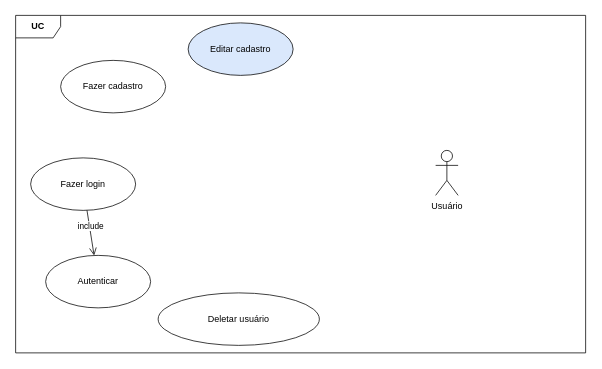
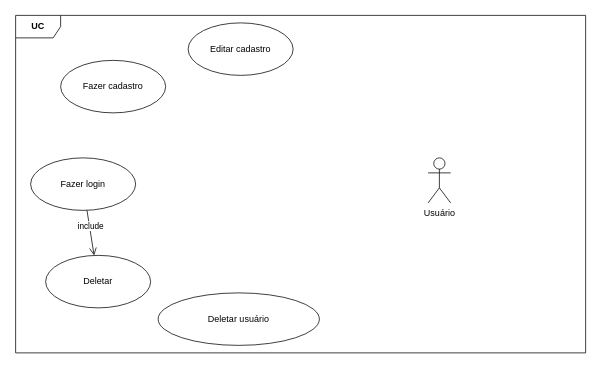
(240, 49) -> (240, 49)
(447, 173) -> (439, 180)
(98, 282) -> (98, 282)
